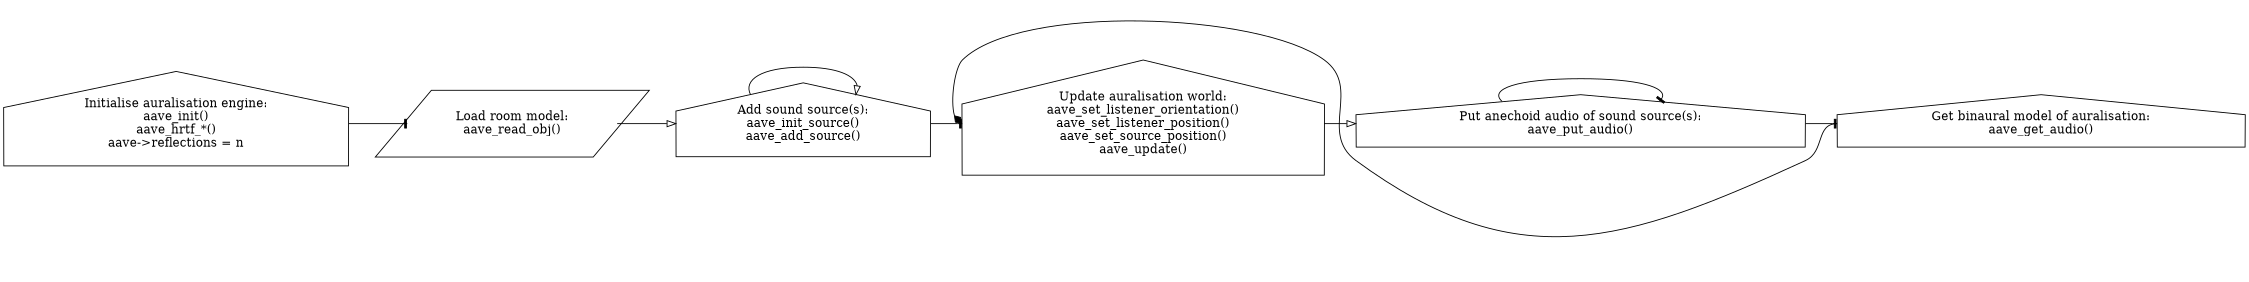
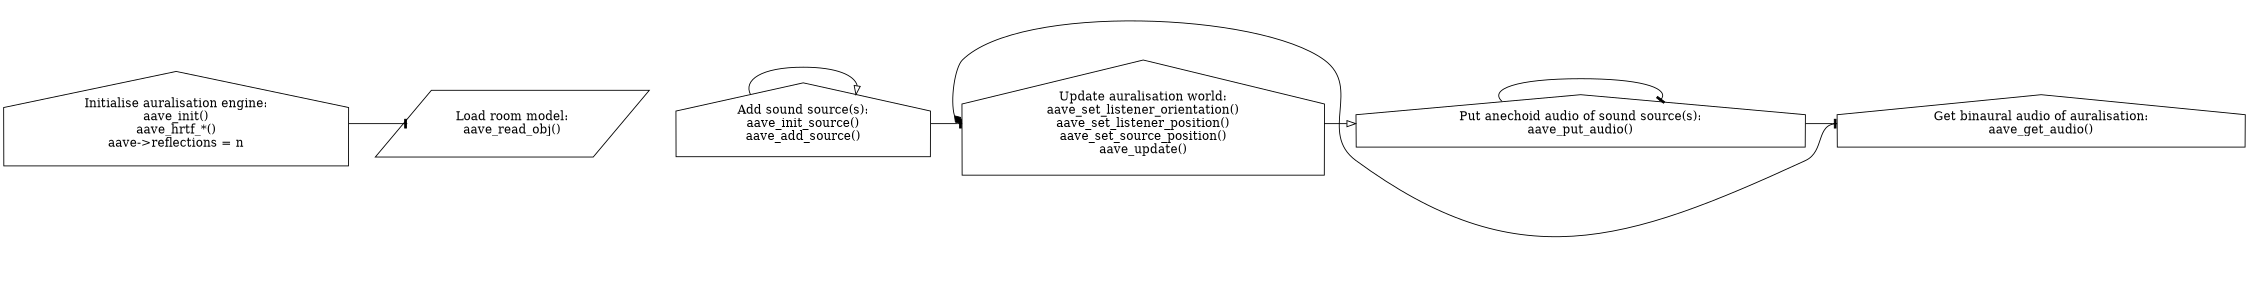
(642, 124) -> none
(2041, 124) -> (2041, 124)
